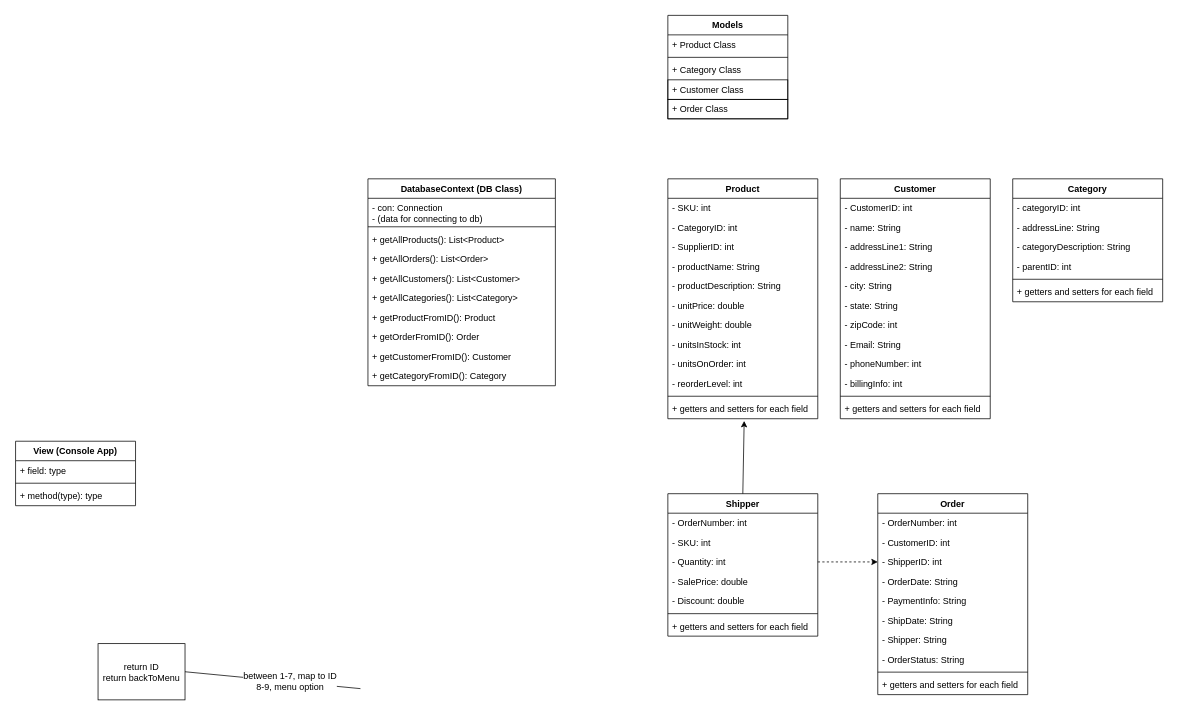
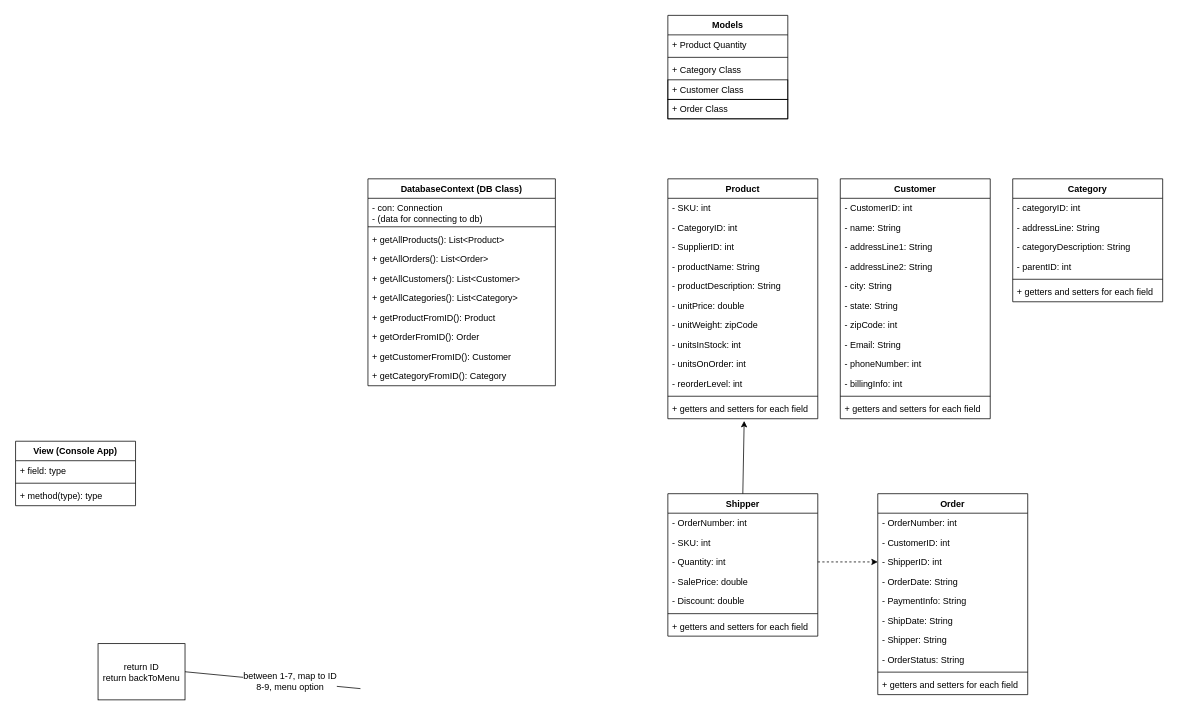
(706, 45) -> (714, 45)
(715, 326) -> (718, 326)
